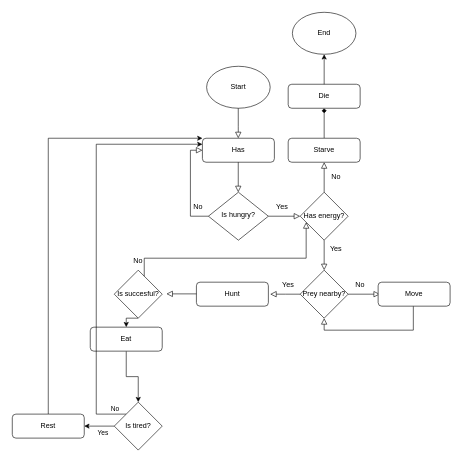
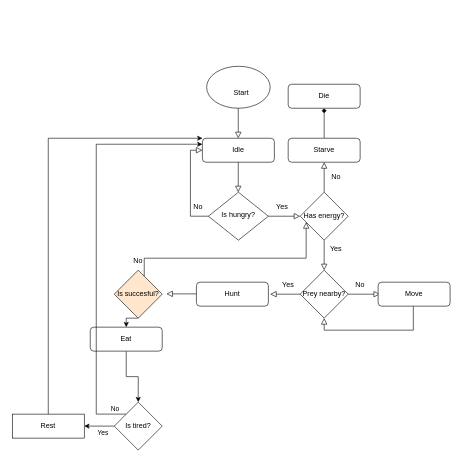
(324, 33) -> none
(324, 59) -> none
(239, 87) -> (242, 93)
(239, 150) -> (239, 150)
(138, 294) -> (138, 294)
(48, 426) -> (48, 426)
